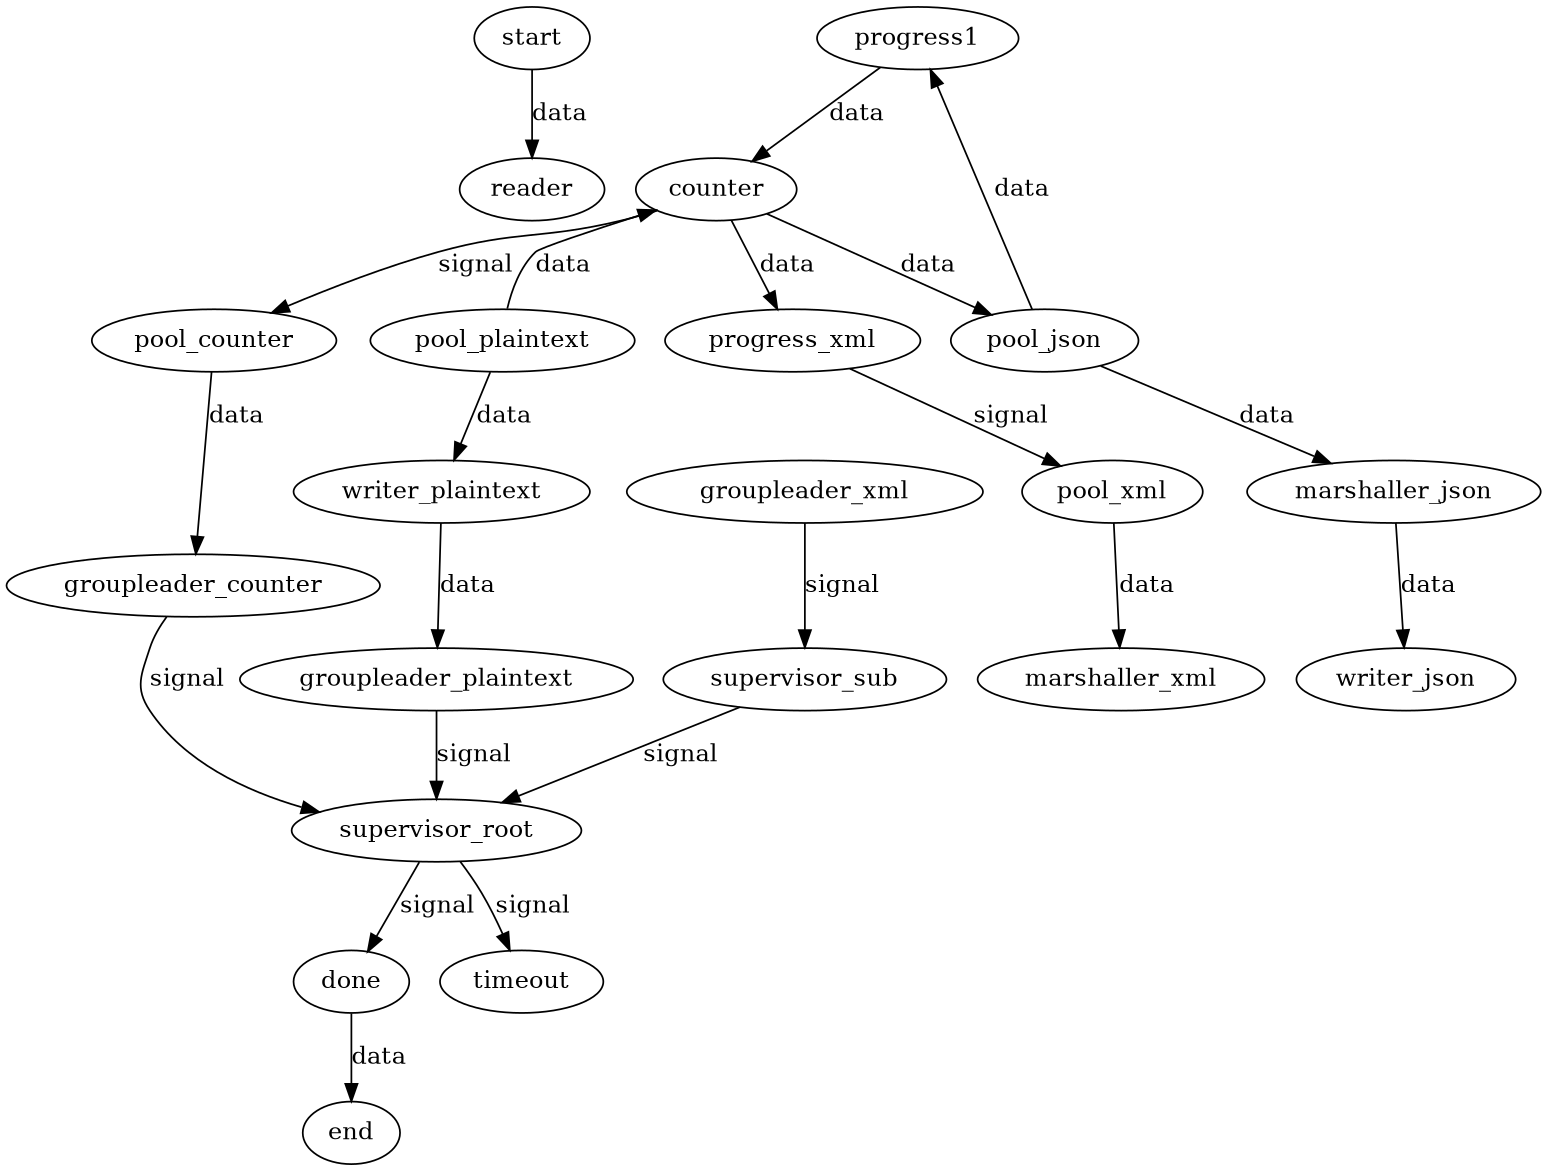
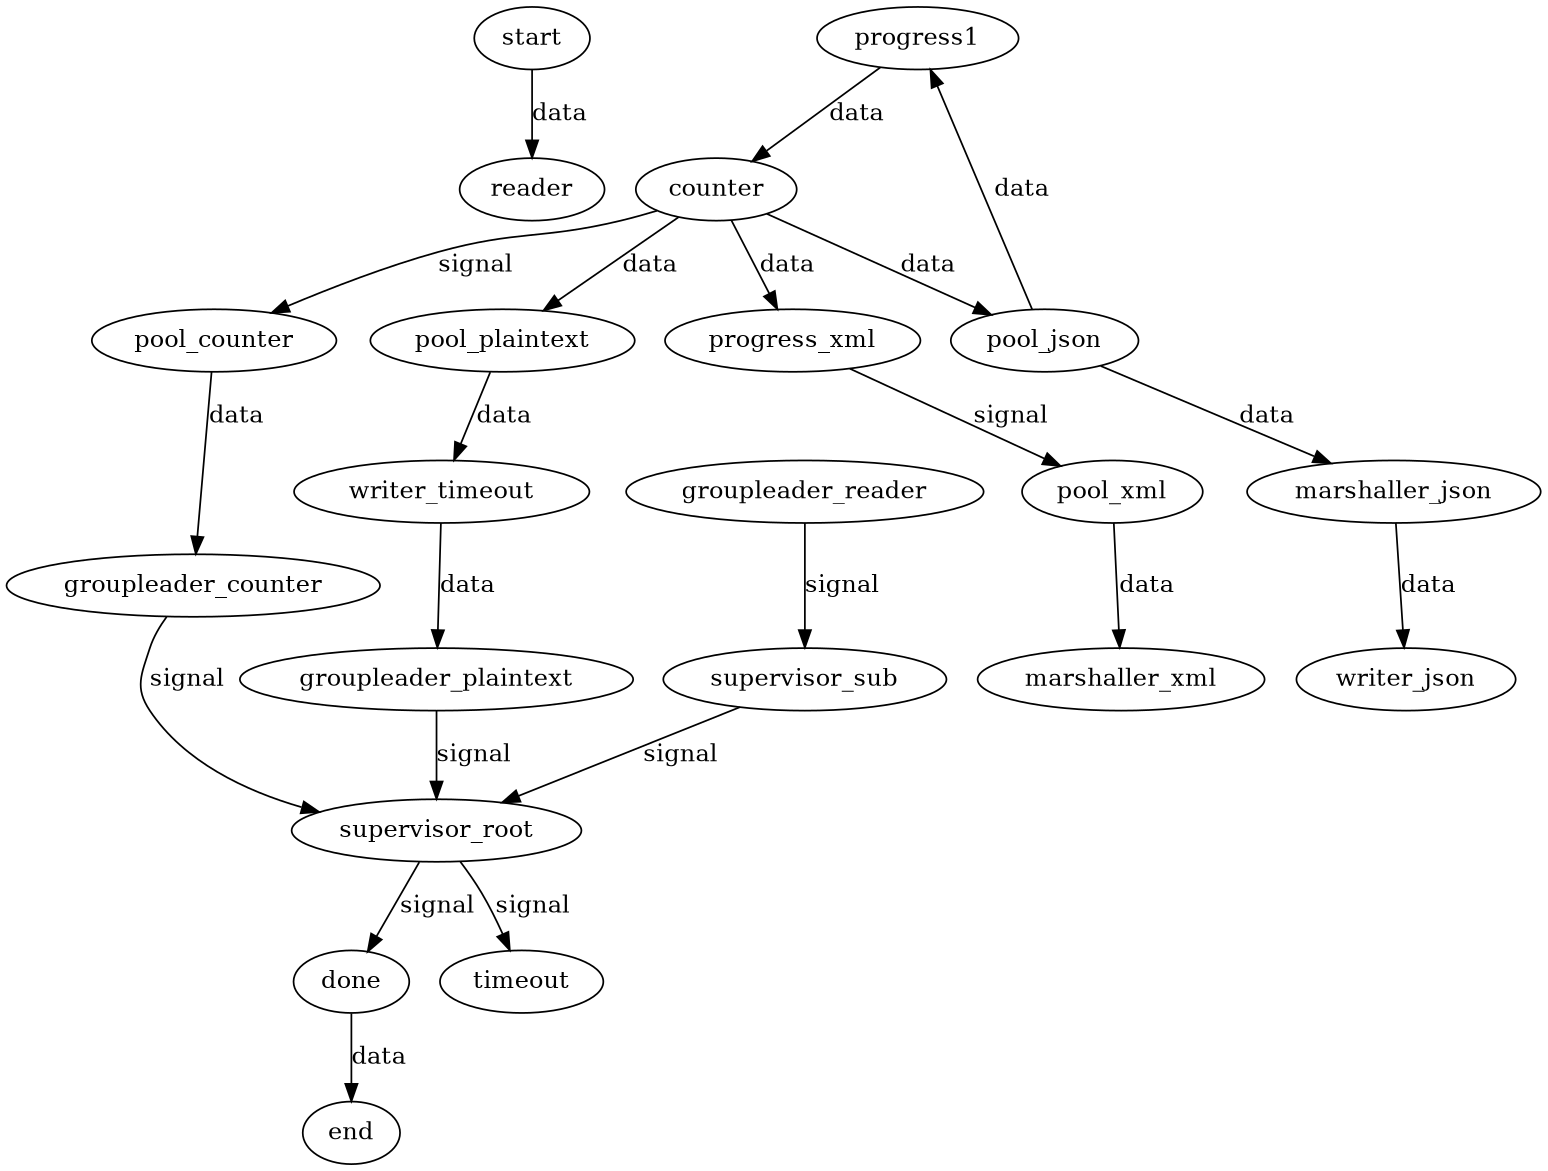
(556, 243) -> (618, 259)
(442, 492) -> (442, 492)
(805, 492) -> (805, 492)
